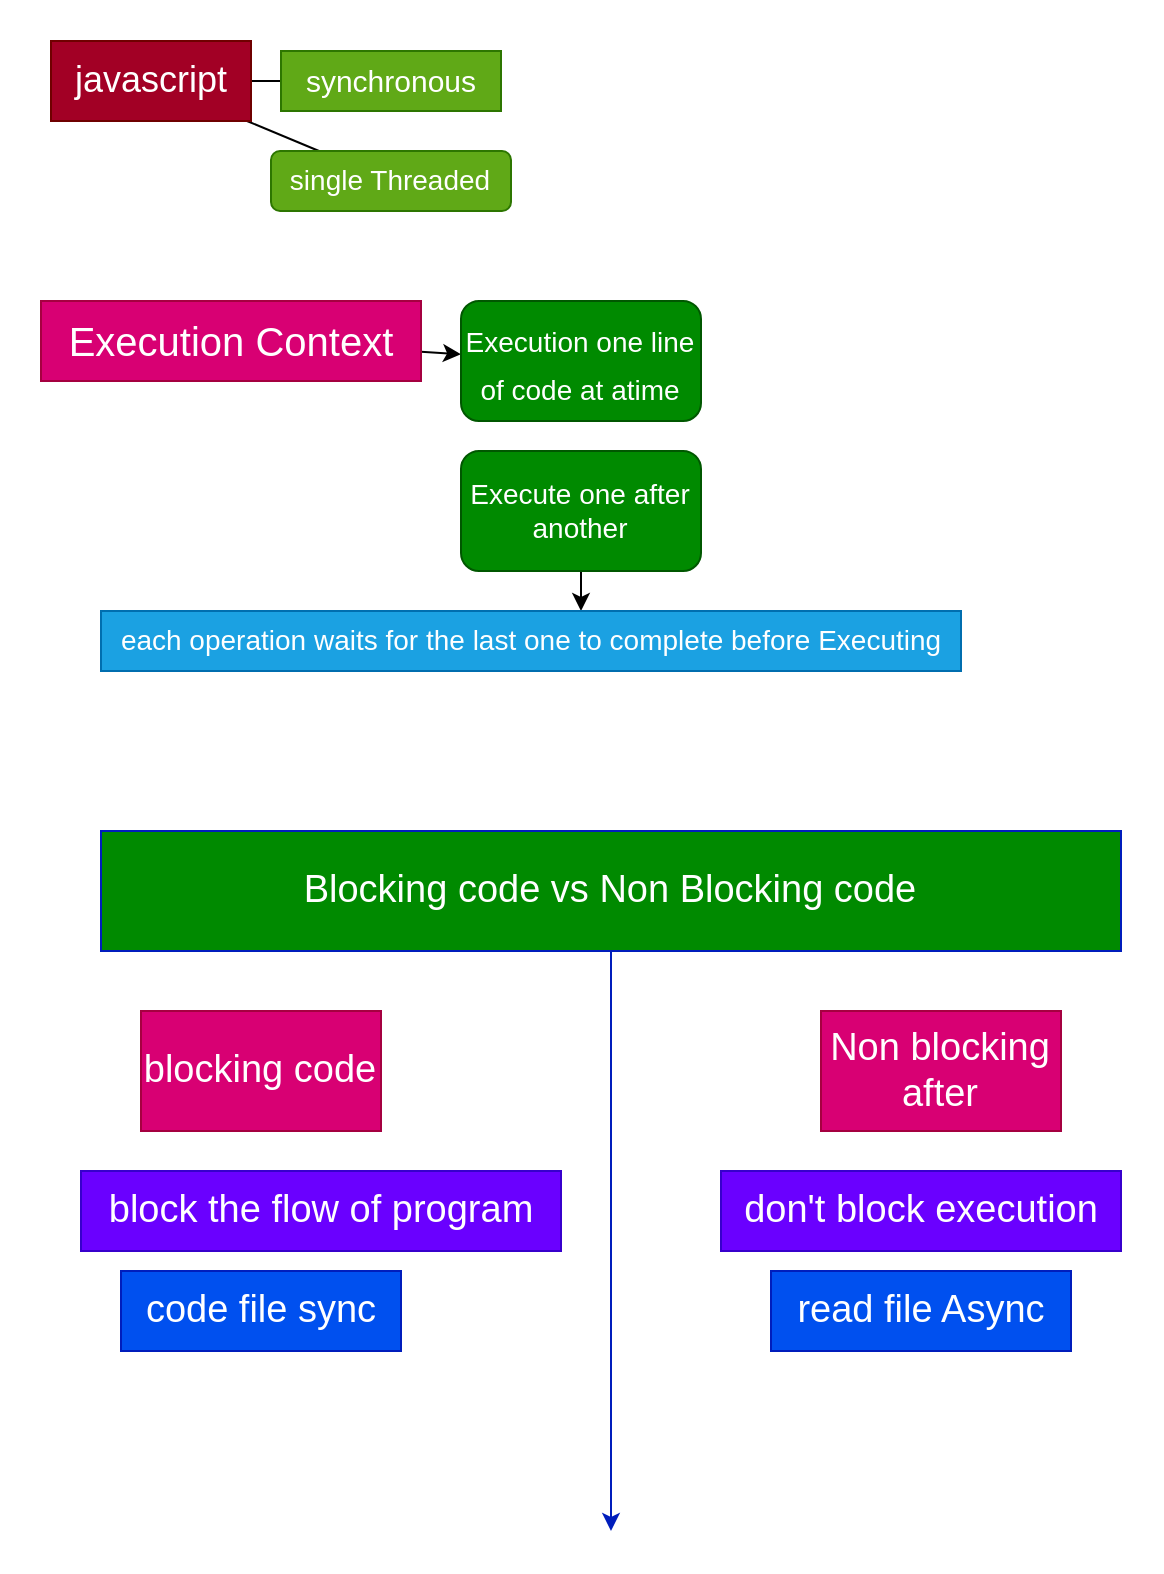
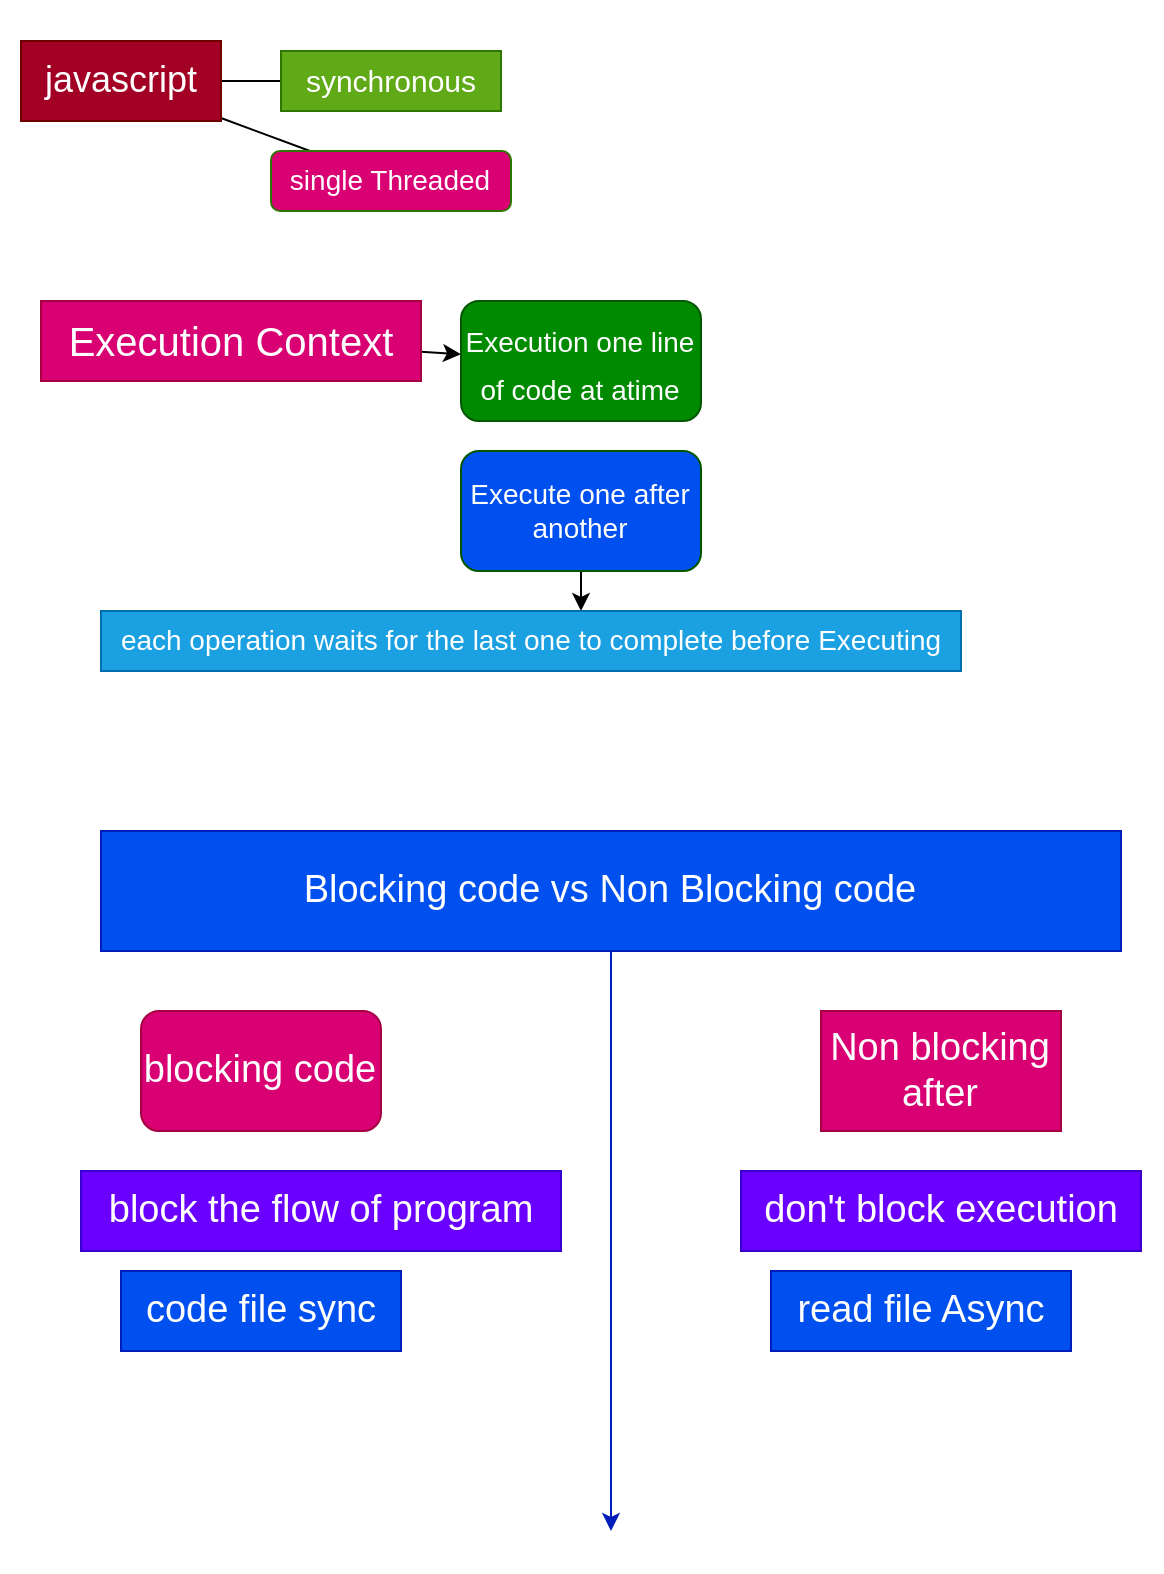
(151, 81) -> (121, 81)
(391, 181) -> (391, 181)
(581, 511) -> (581, 511)
(611, 891) -> (611, 891)
(261, 1071) -> (261, 1071)
(921, 1211) -> (941, 1211)
